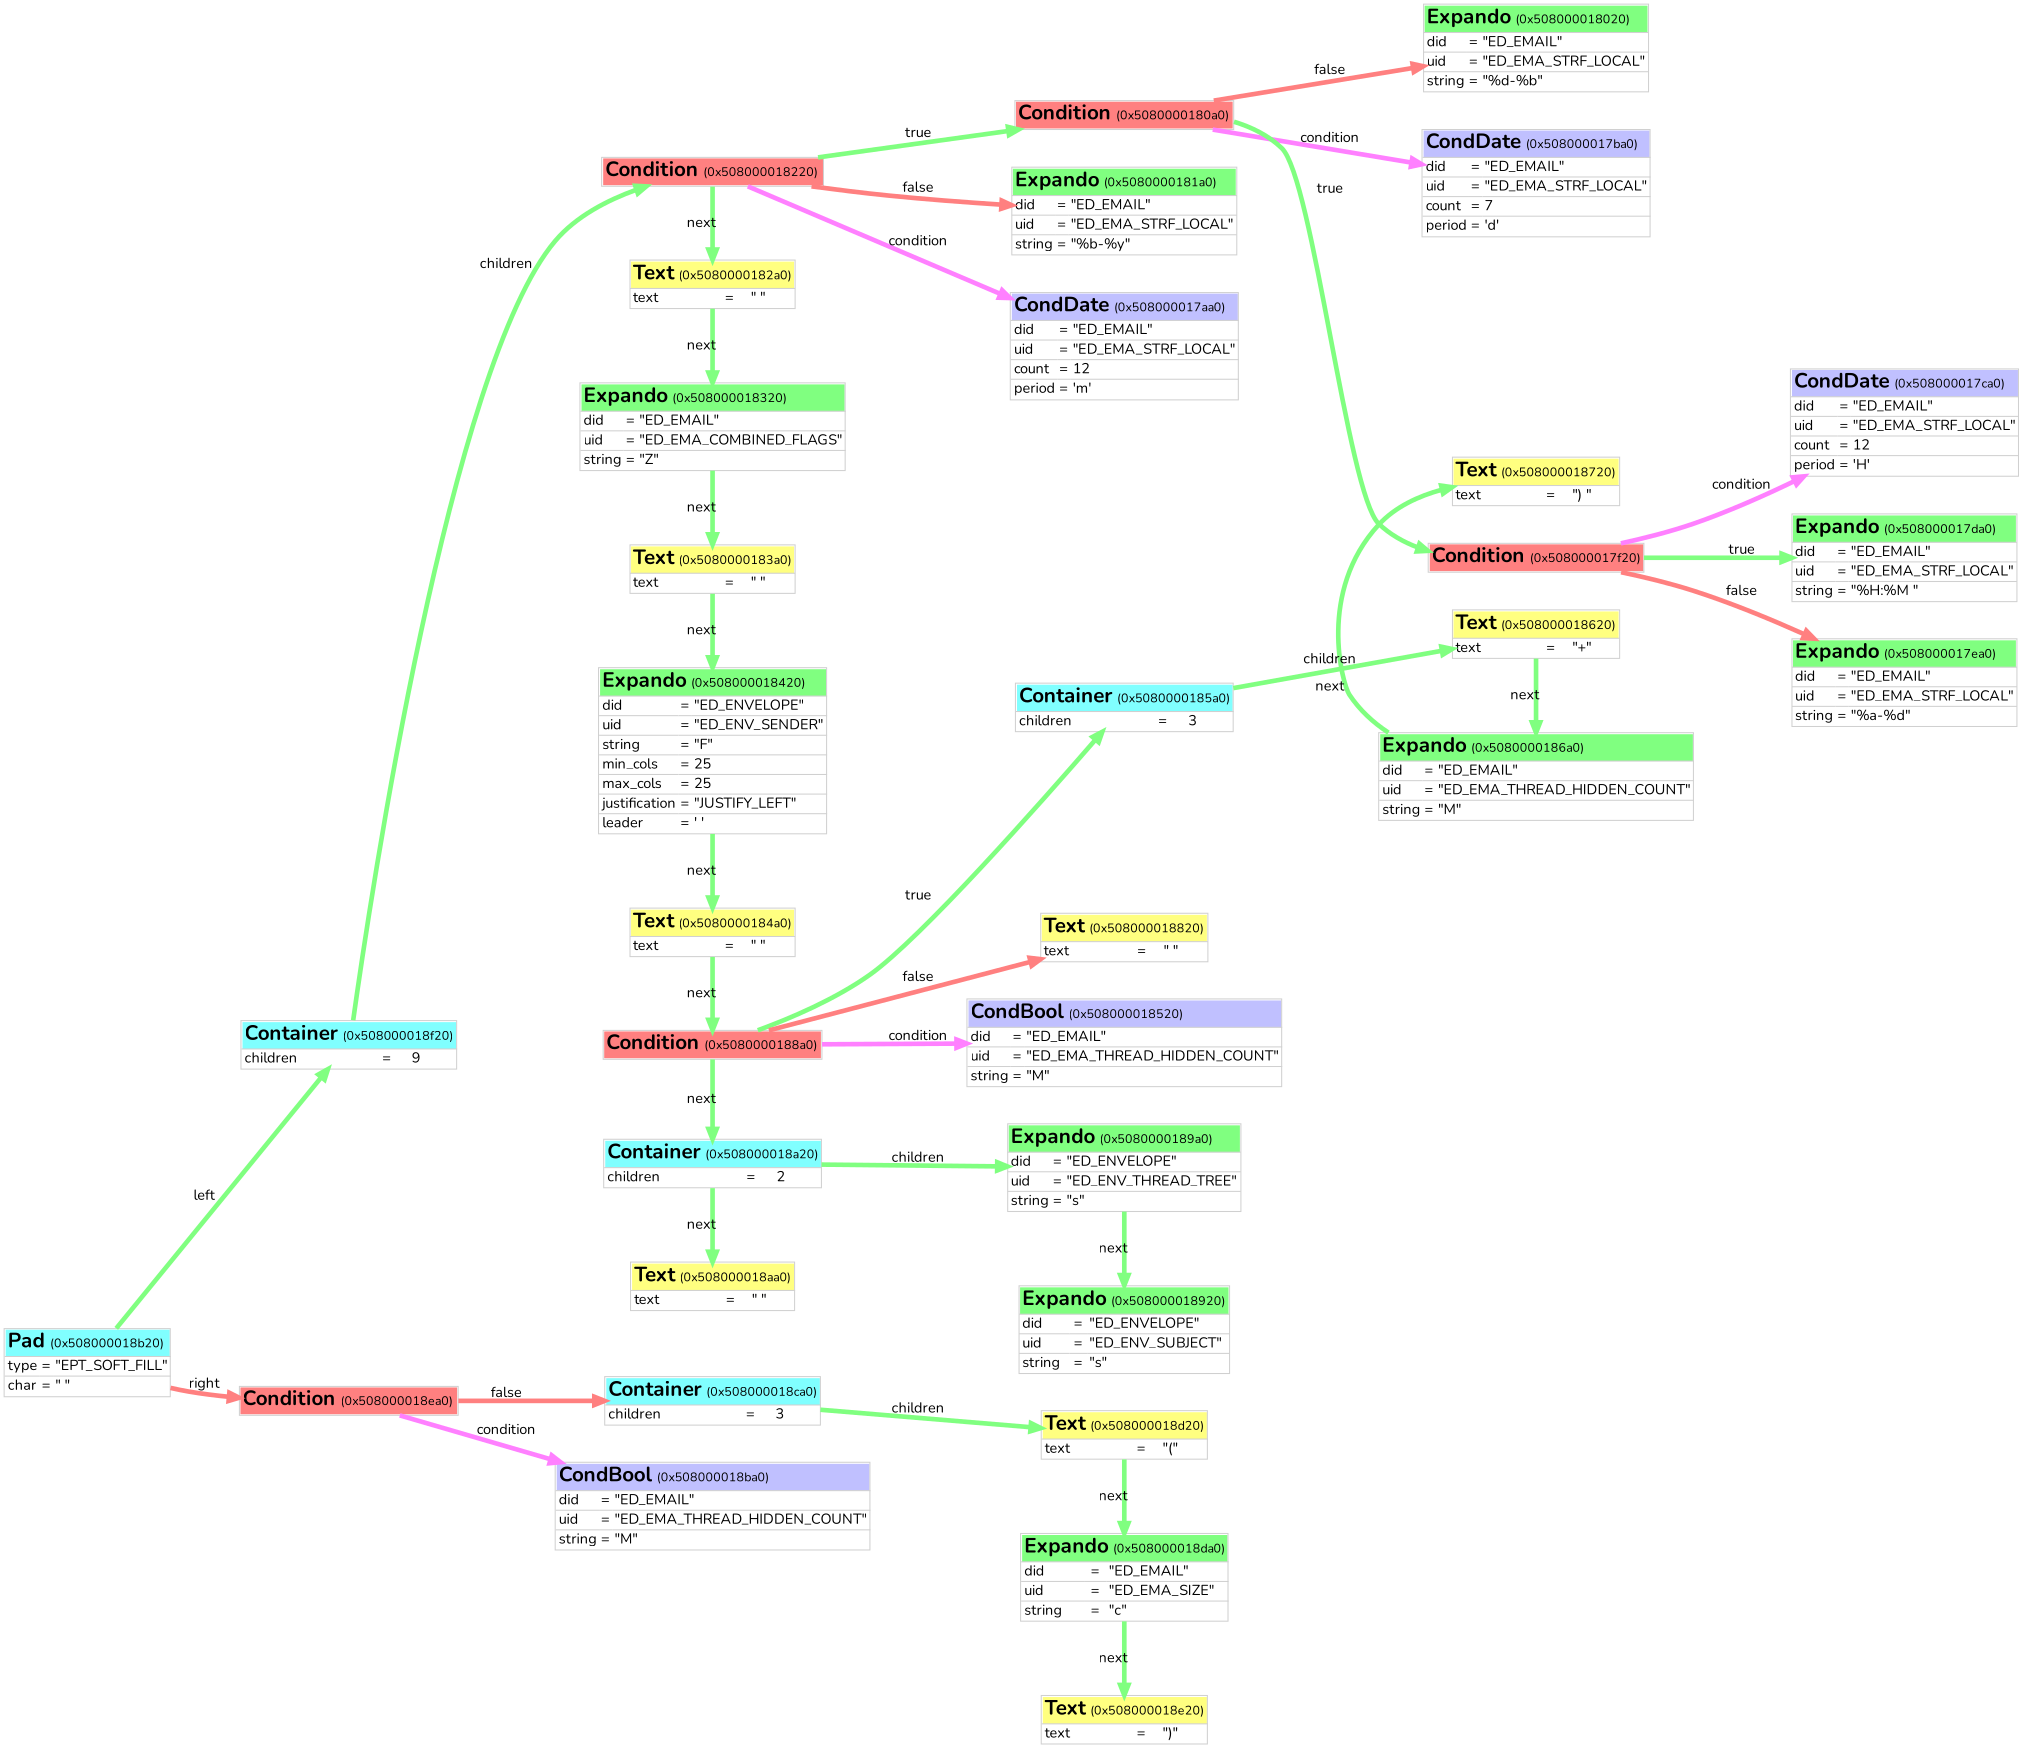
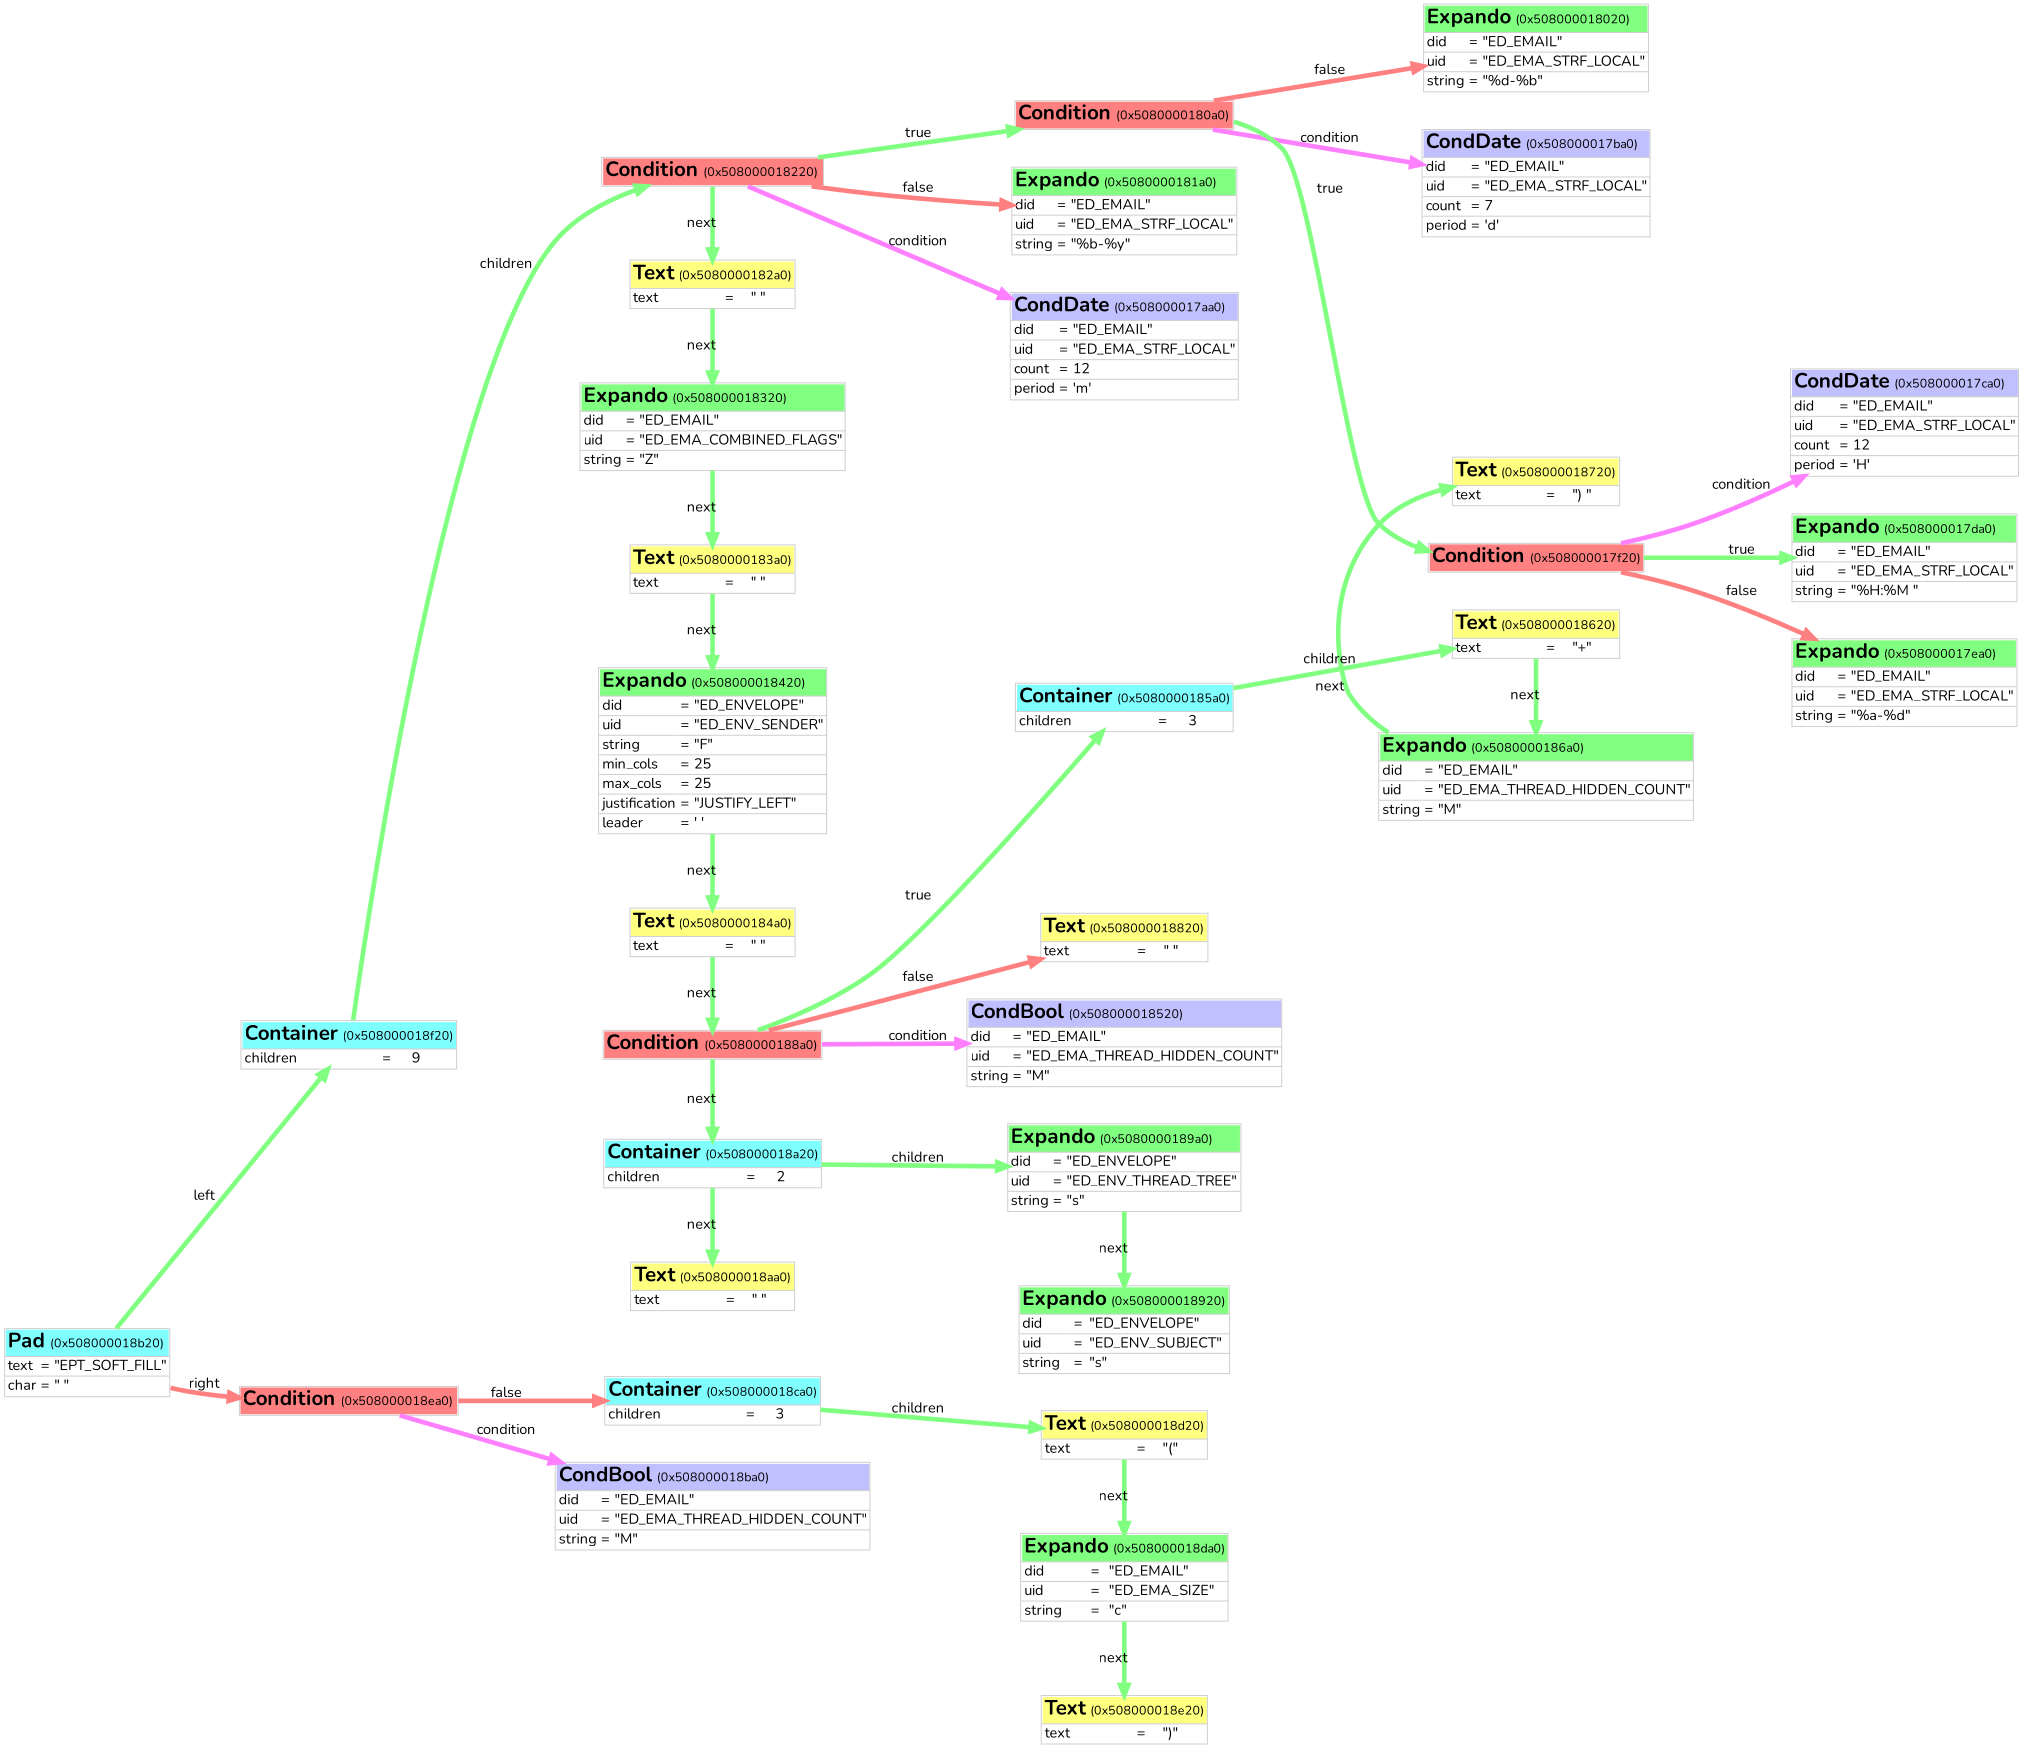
(23, 1366) -> (21, 1366)
